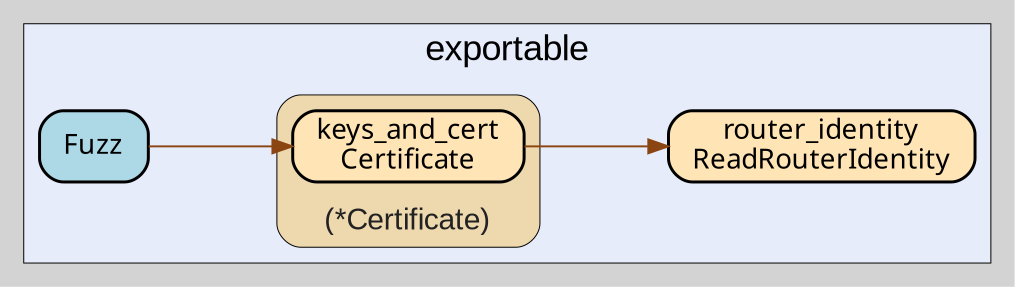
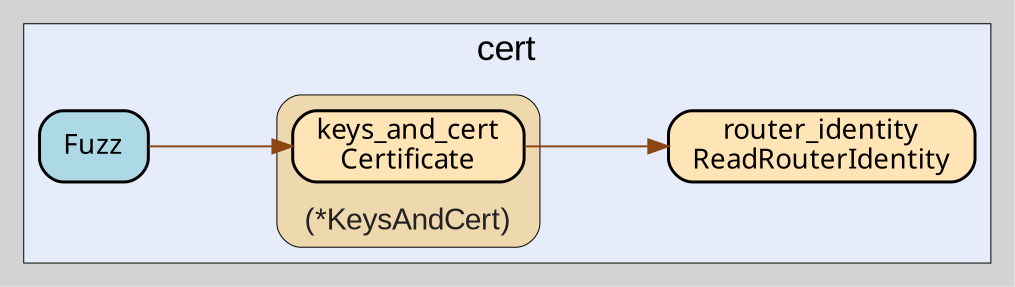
(507, 51) -> (507, 51)
(408, 222) -> (408, 222)
